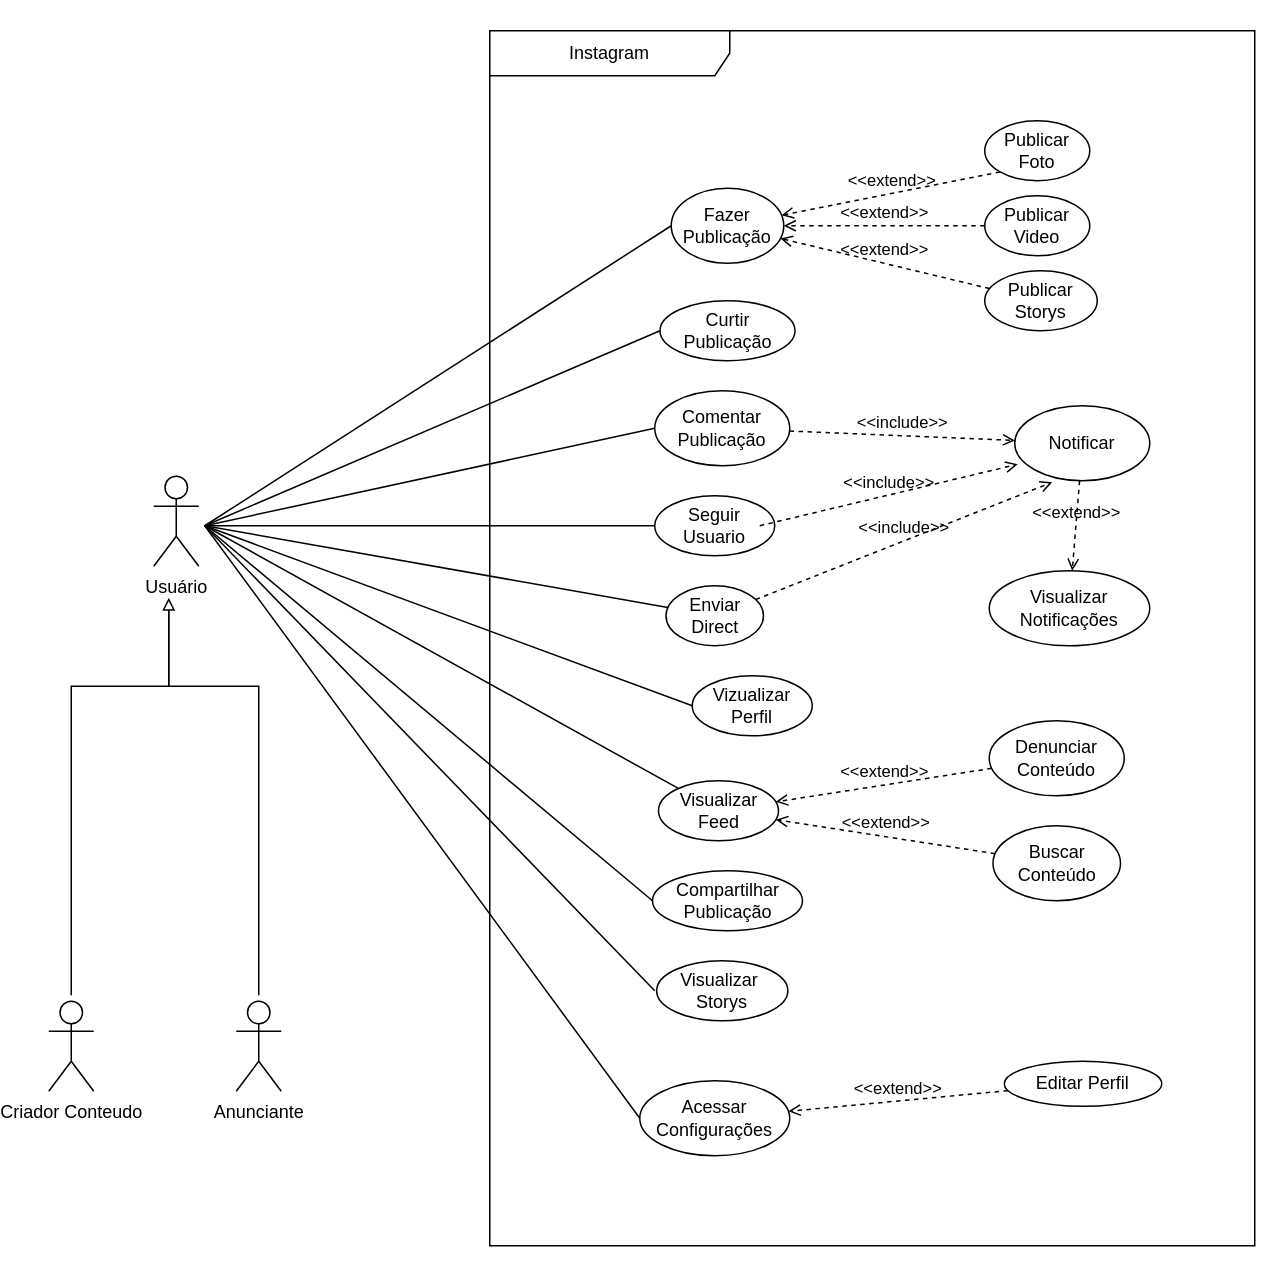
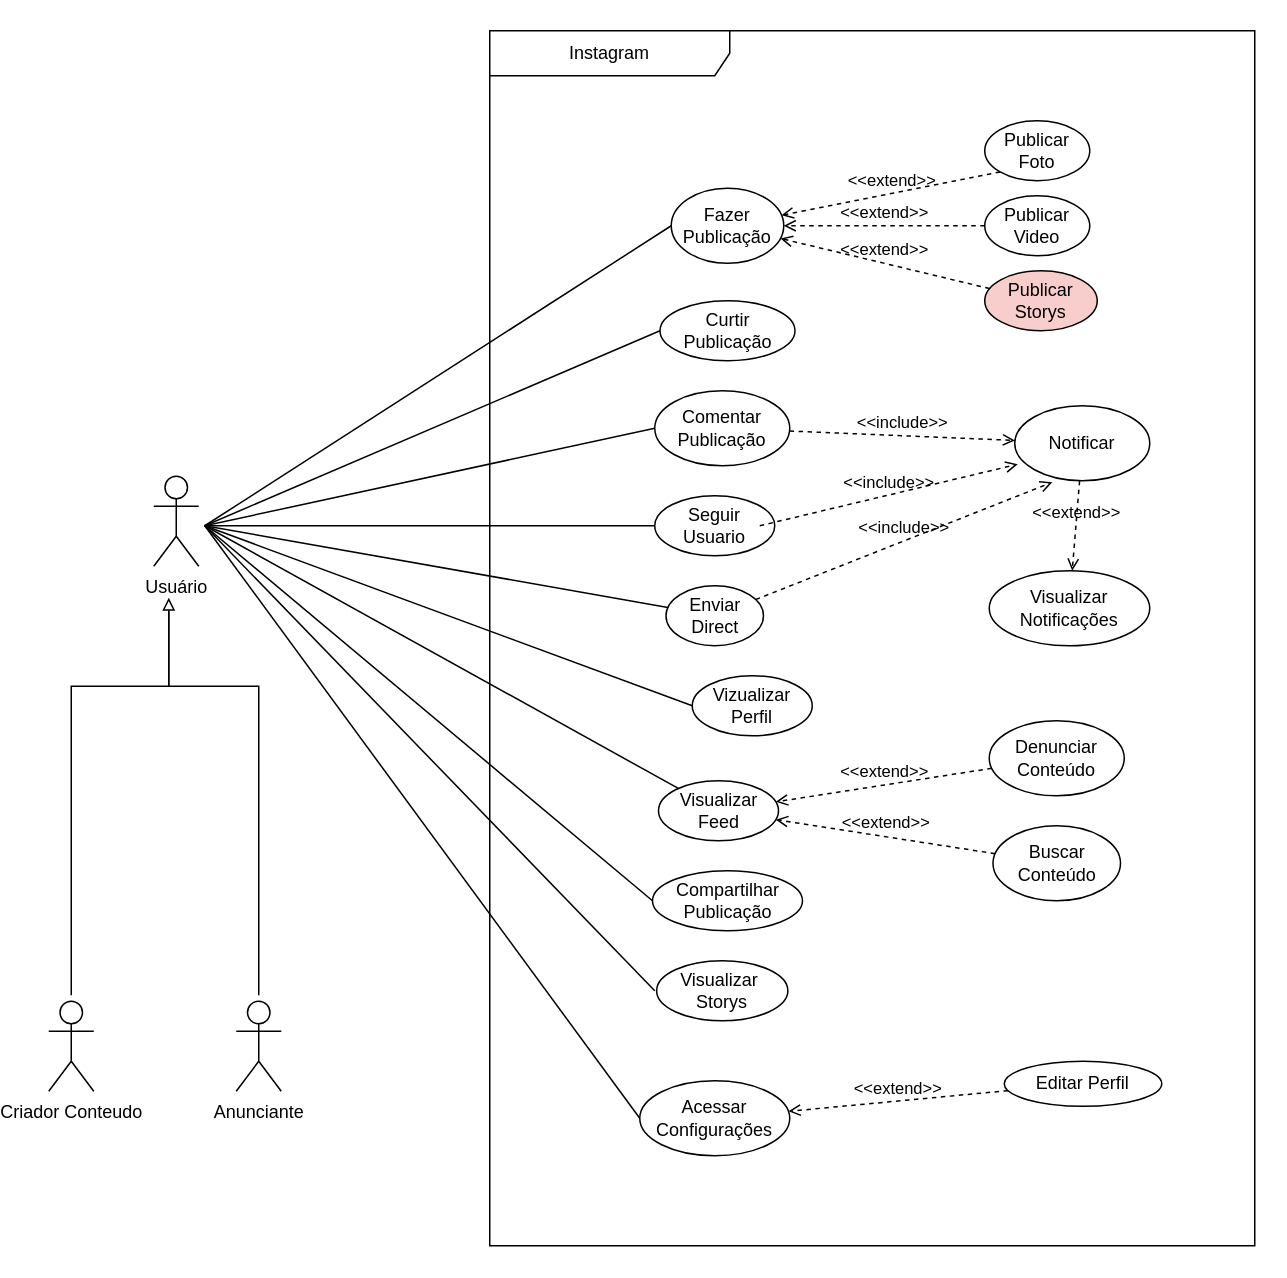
(1041, 301) -> (1041, 301)
